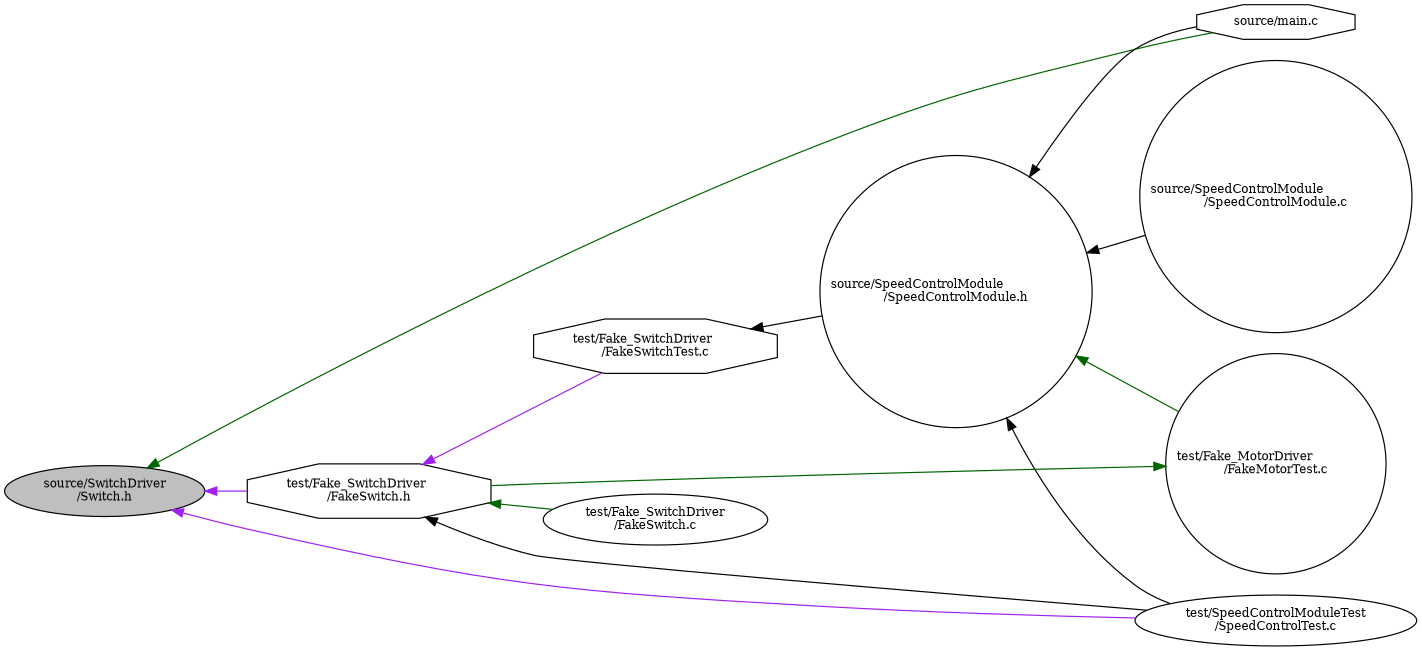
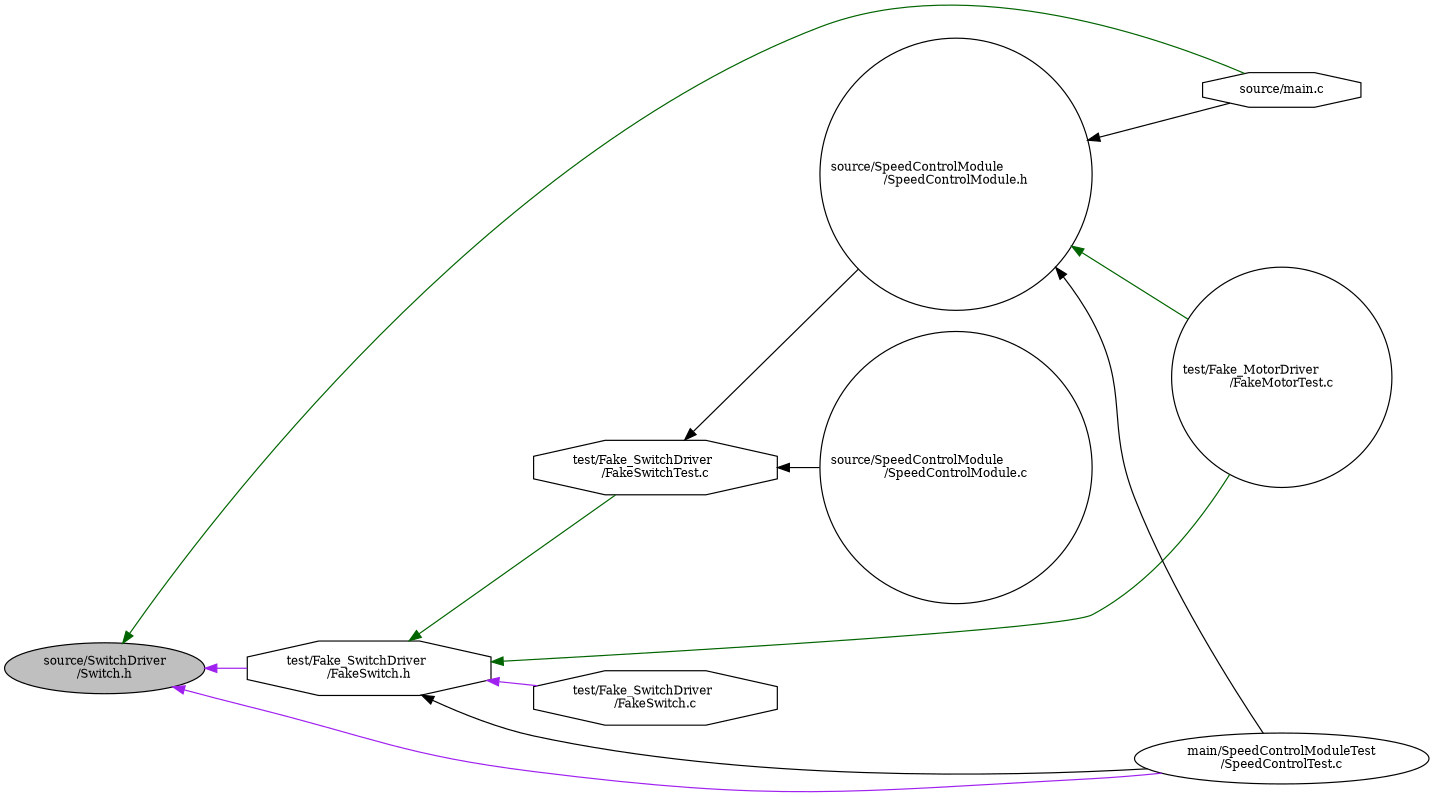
(1122, 242) -> (805, 468)
(518, 416) -> (517, 564)
(822, 475) -> (897, 636)
(527, 507) -> (518, 684)
(655, 520) -> (655, 698)
(1276, 621) -> (1282, 759)
